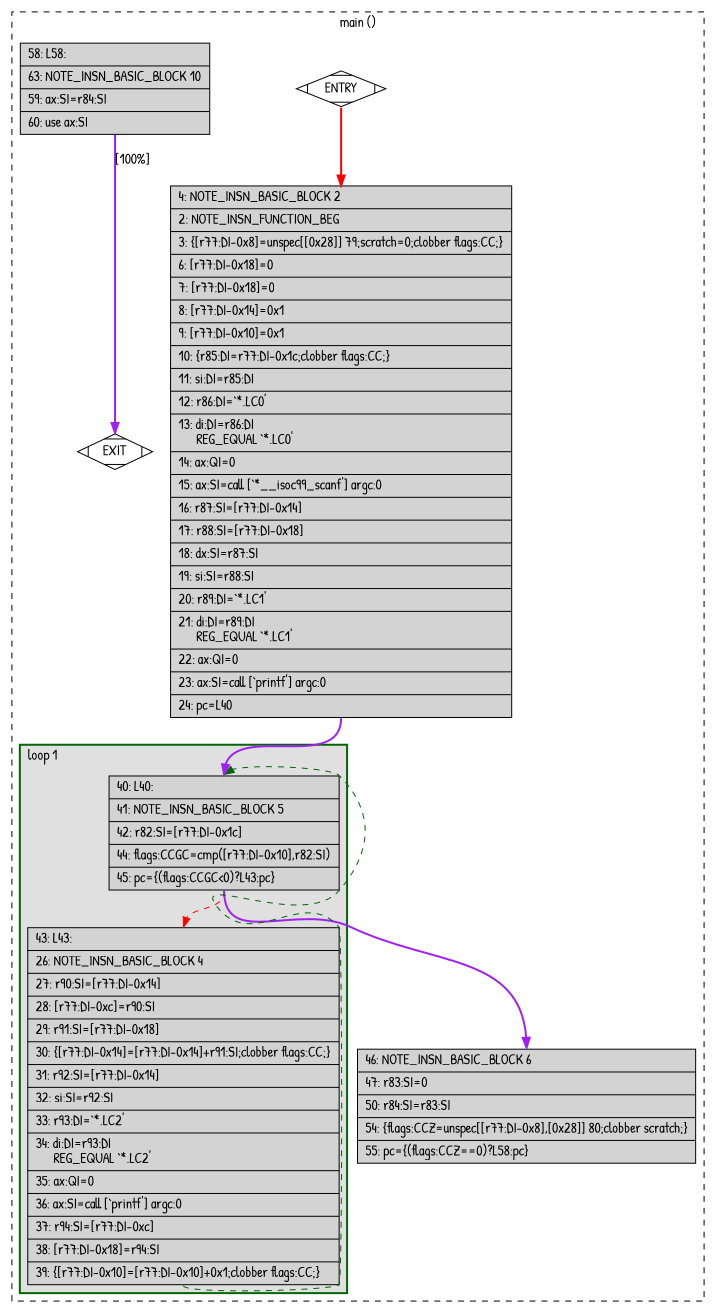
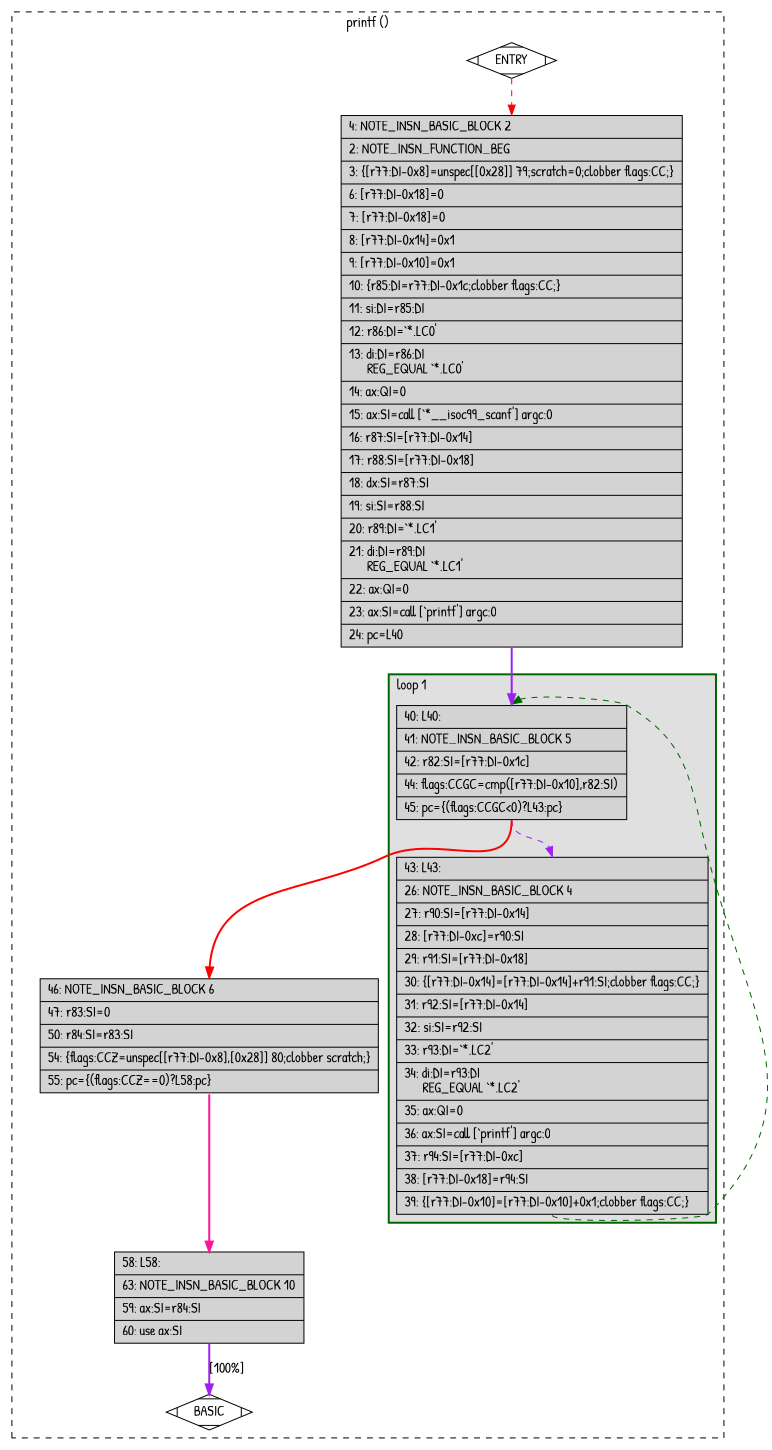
(358, 23) -> (368, 23)
(341, 141) -> (512, 92)
(115, 452) -> (209, 1412)
(209, 907) -> (527, 837)
(386, 941) -> (350, 870)
none -> (209, 1168)
